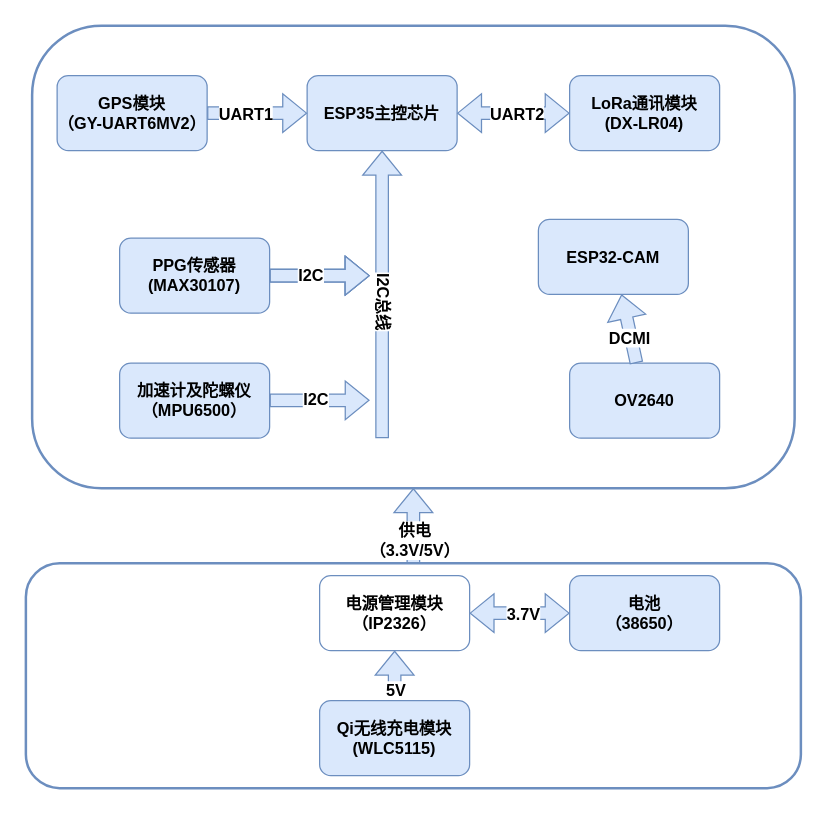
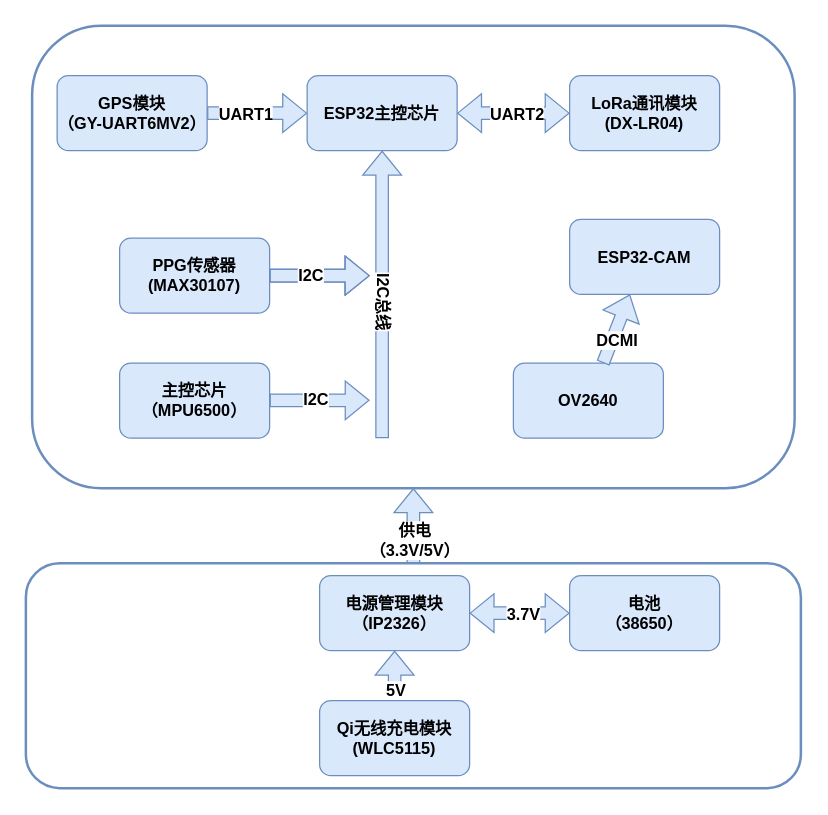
(382, 113) -> (382, 113)
(613, 257) -> (644, 257)
(194, 401) -> (194, 401)
(644, 401) -> (588, 401)
(394, 613) -> (394, 613)
